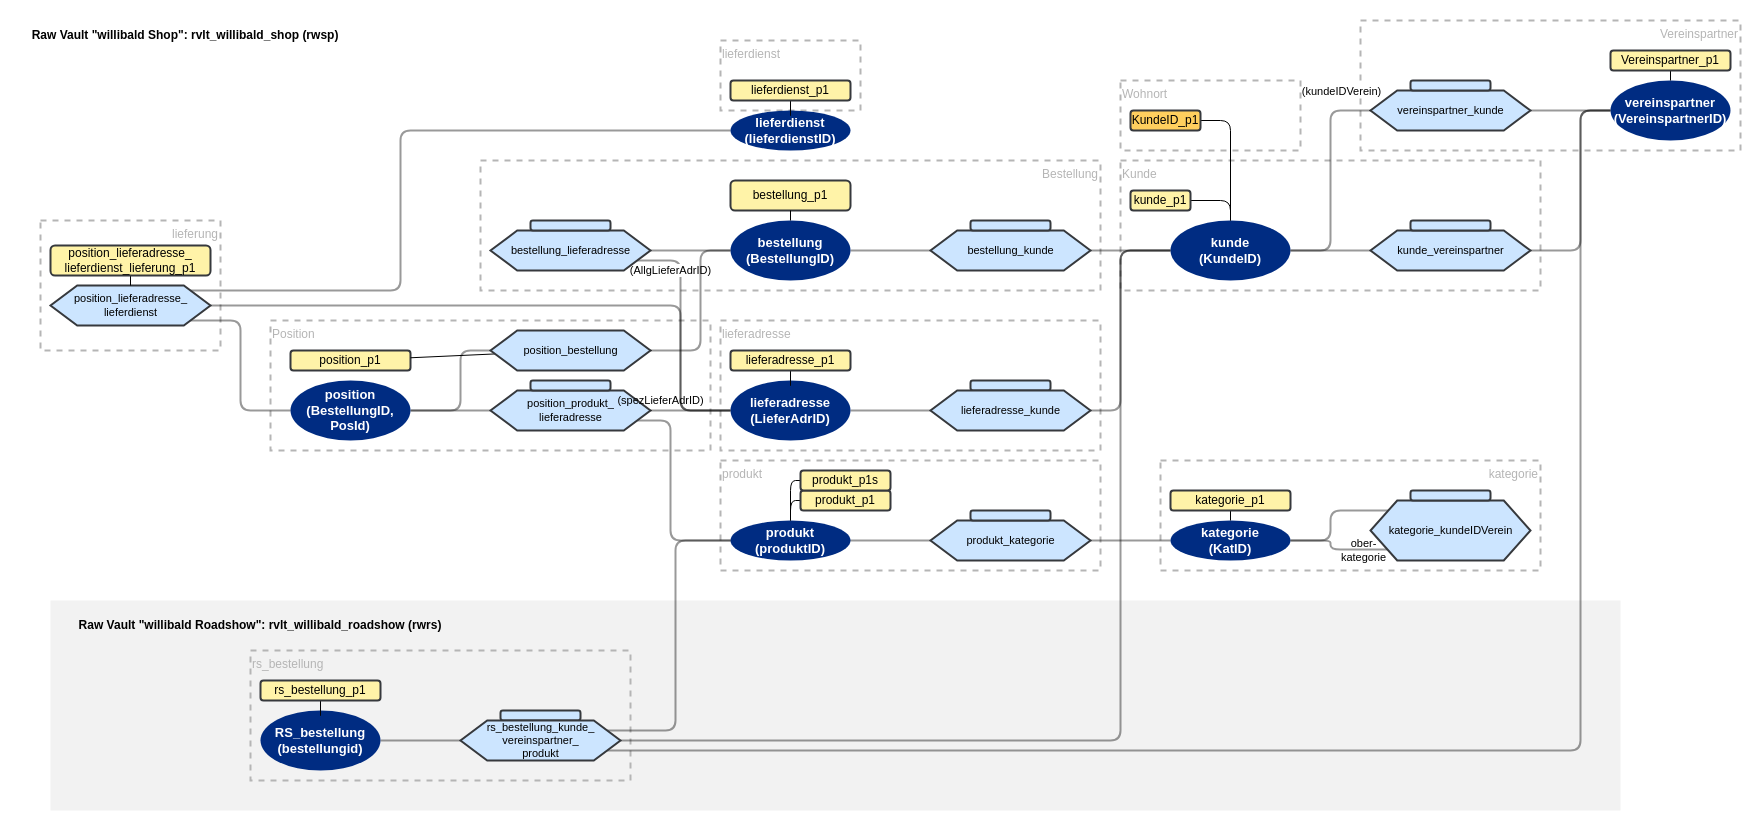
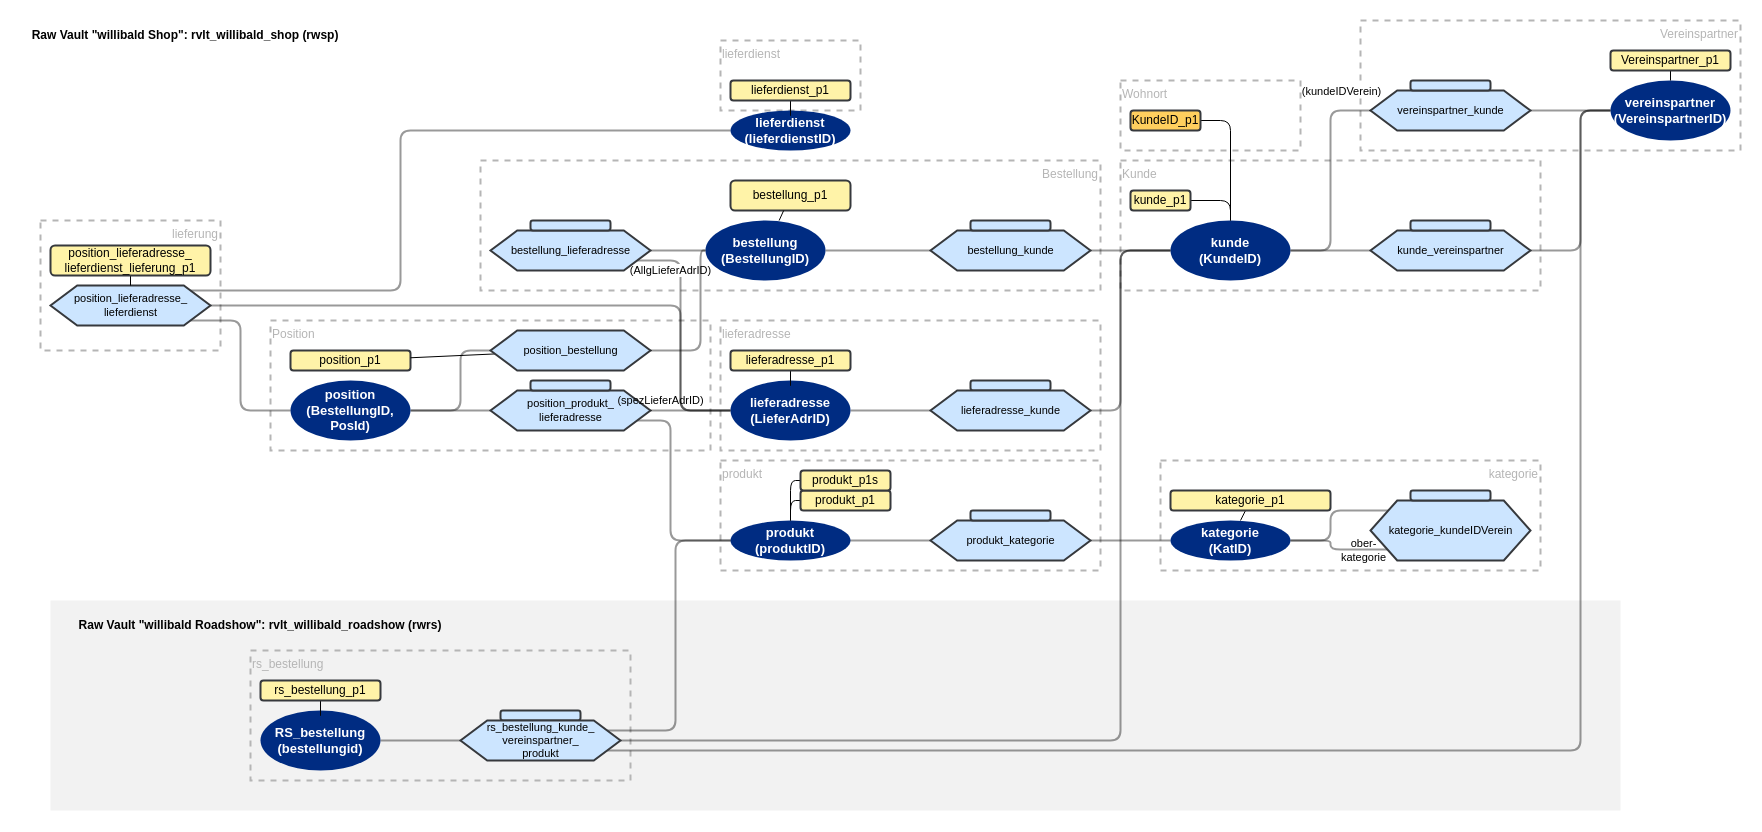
(791, 251) -> (766, 251)
(1231, 501) -> (1251, 501)
